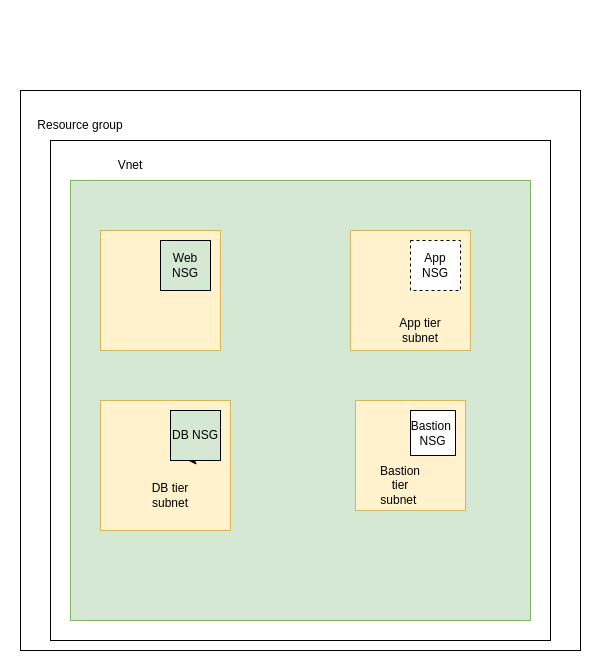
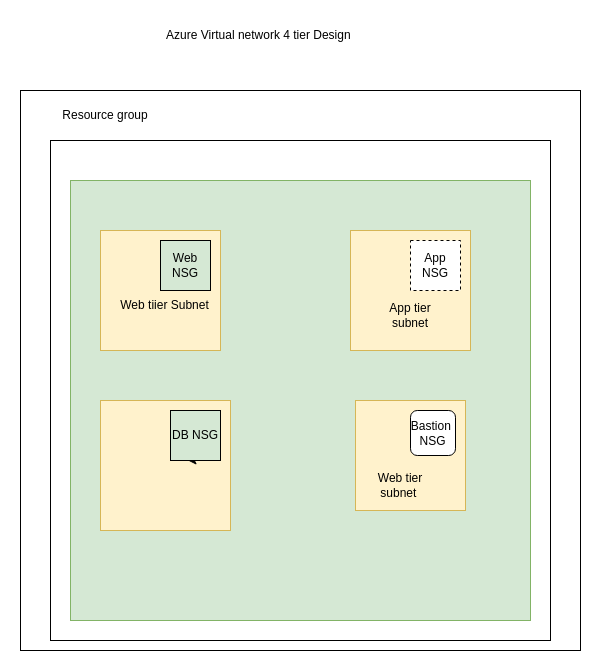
none -> (261, 36)
(81, 126) -> (106, 116)
(131, 166) -> none
none -> (164, 306)
(421, 331) -> (411, 316)
(433, 433) -> (433, 433)
(401, 486) -> (401, 486)
(171, 496) -> none
